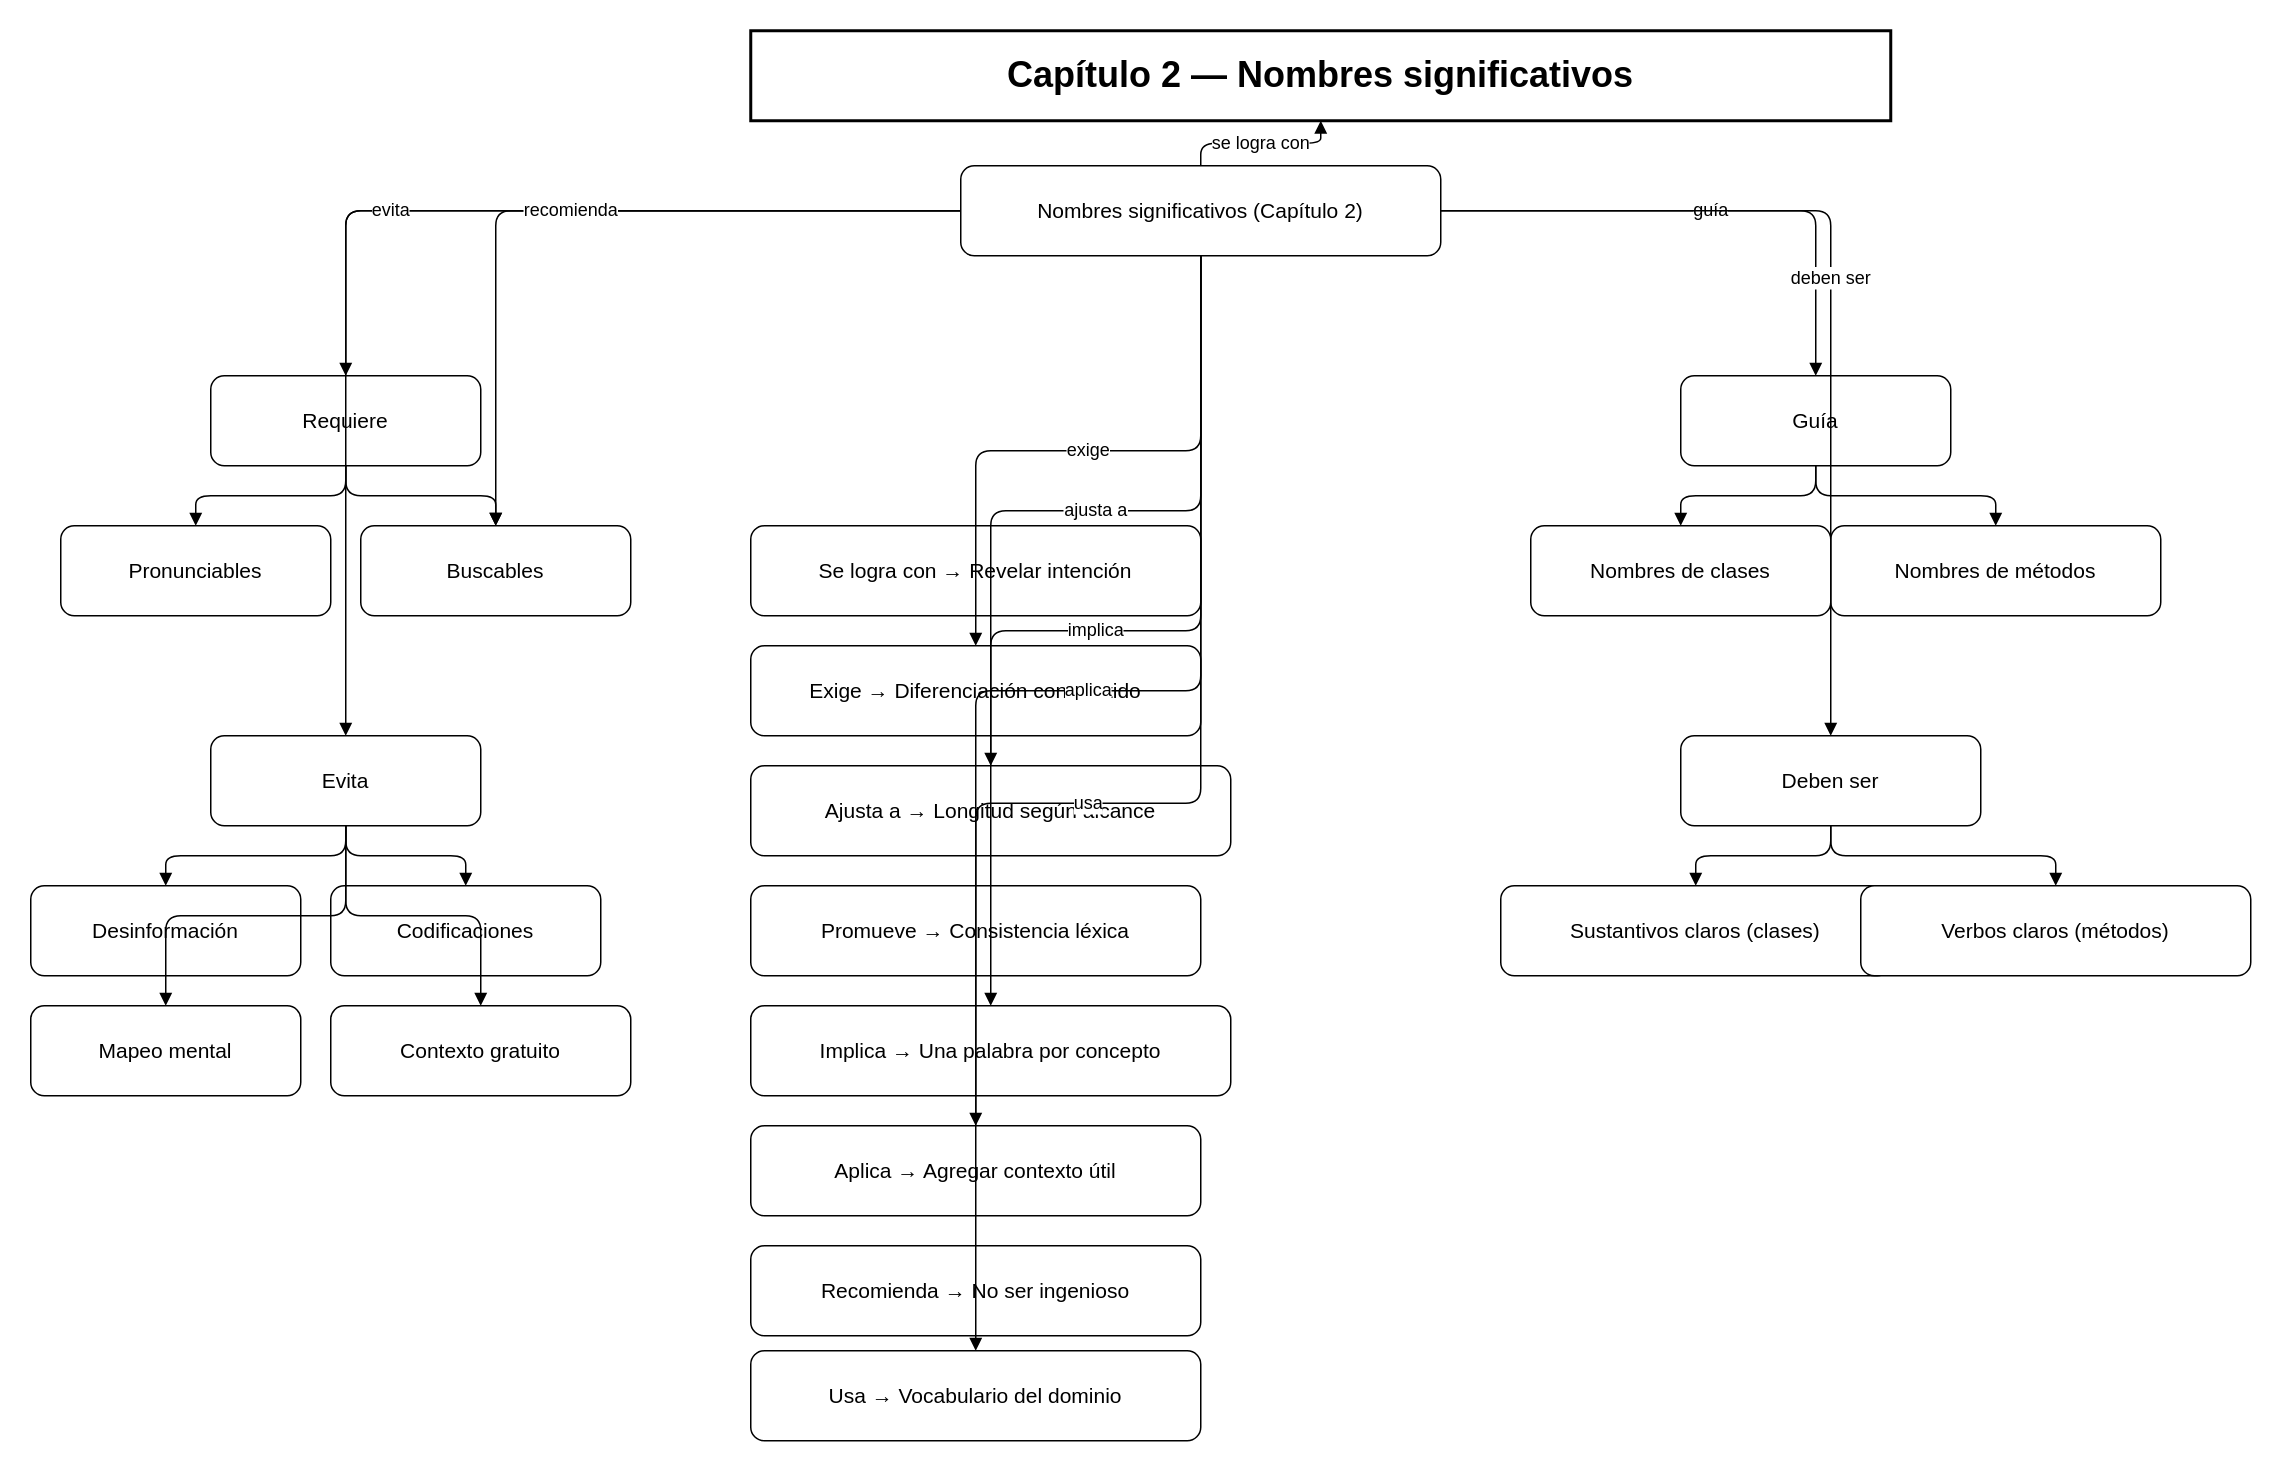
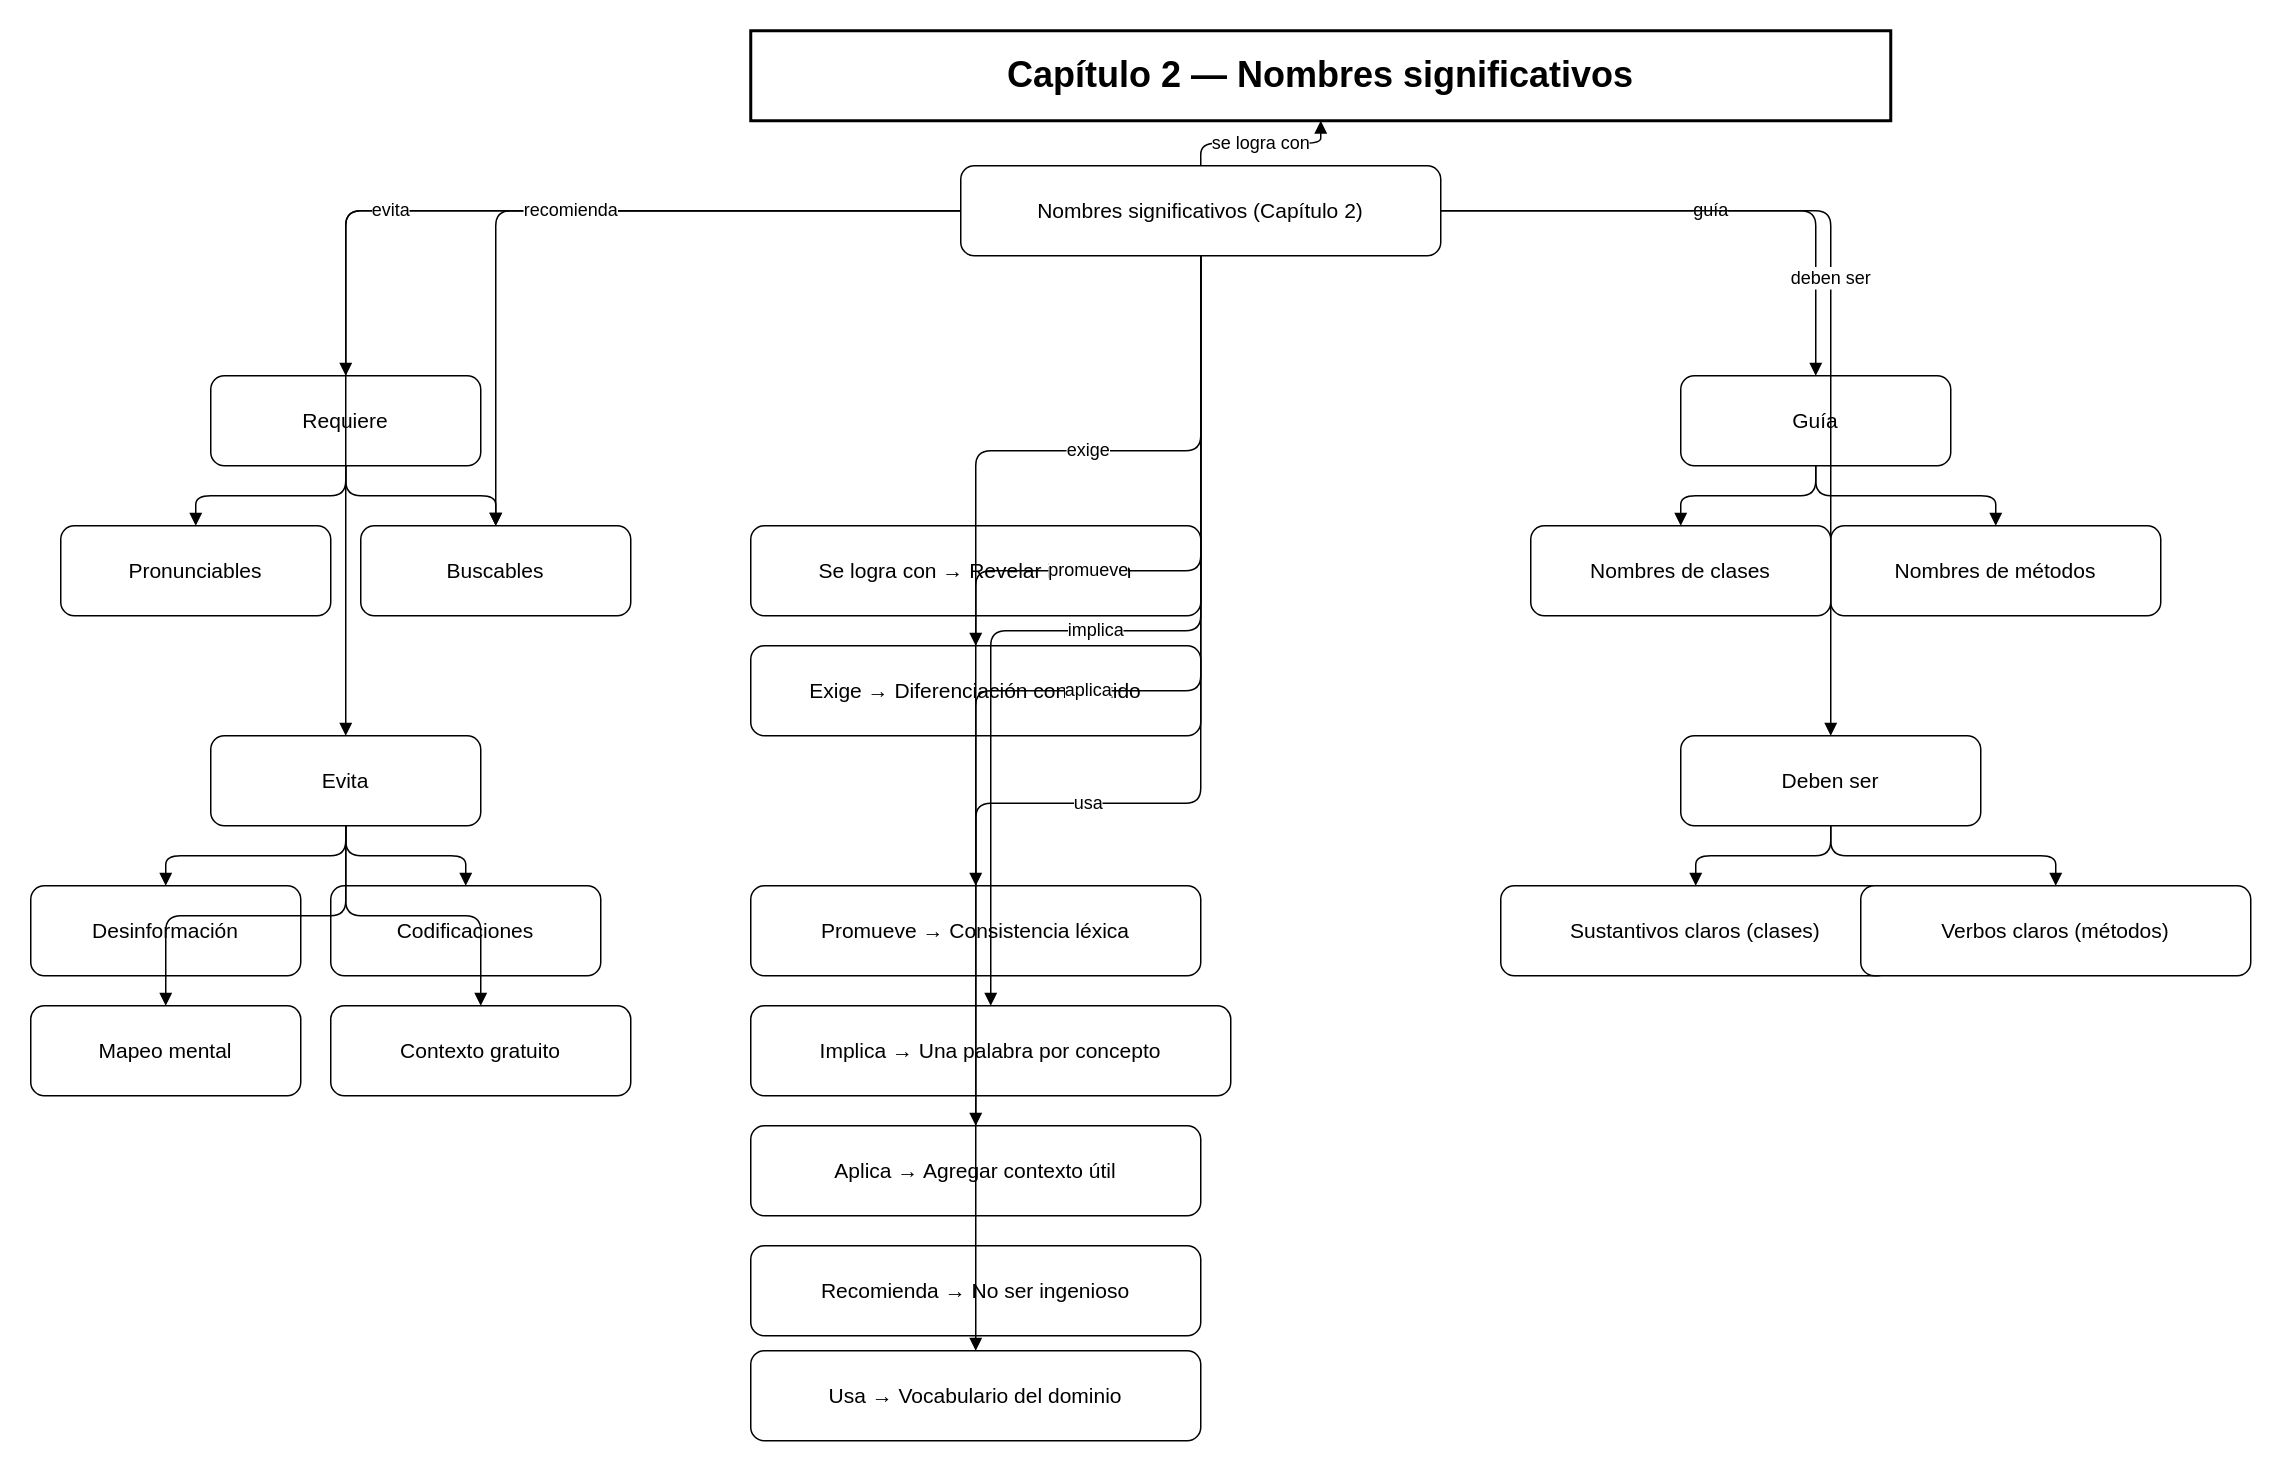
(1037, 511) -> none
none -> (1088, 571)
(991, 811) -> none
